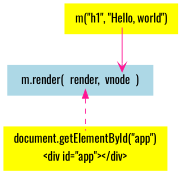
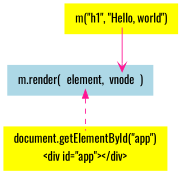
(85, 80) -> (85, 80)
